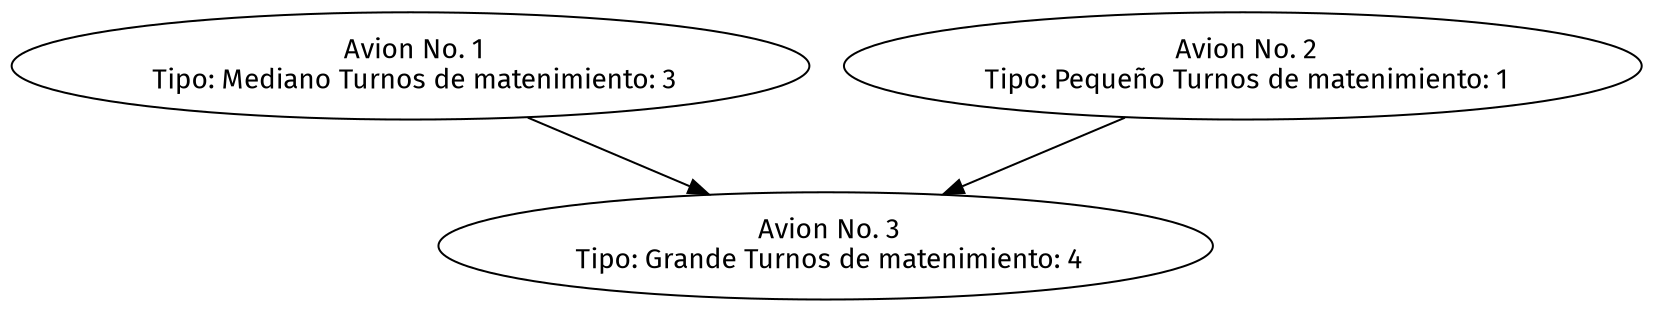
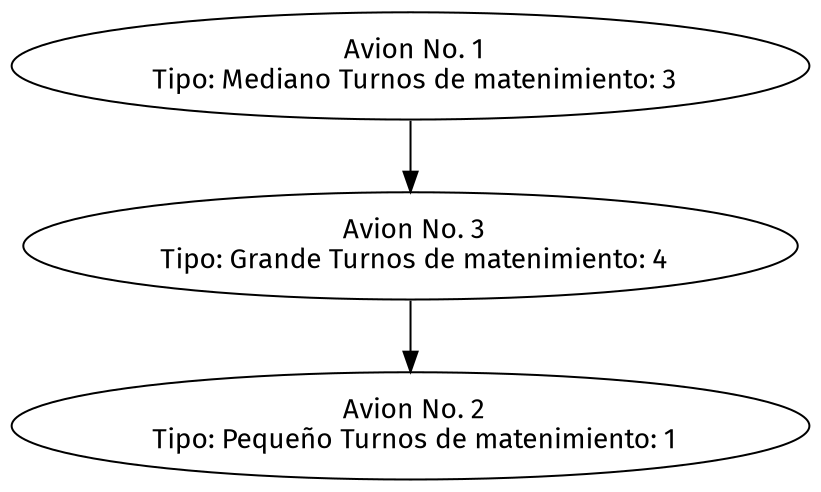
(1044, 152) -> (411, 326)
